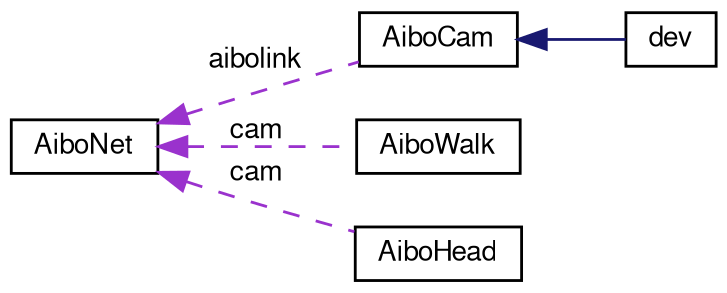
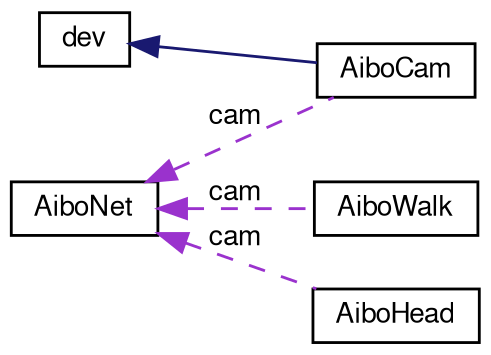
(586, 39) -> (238, 55)
(257, 61) -> (235, 117)
